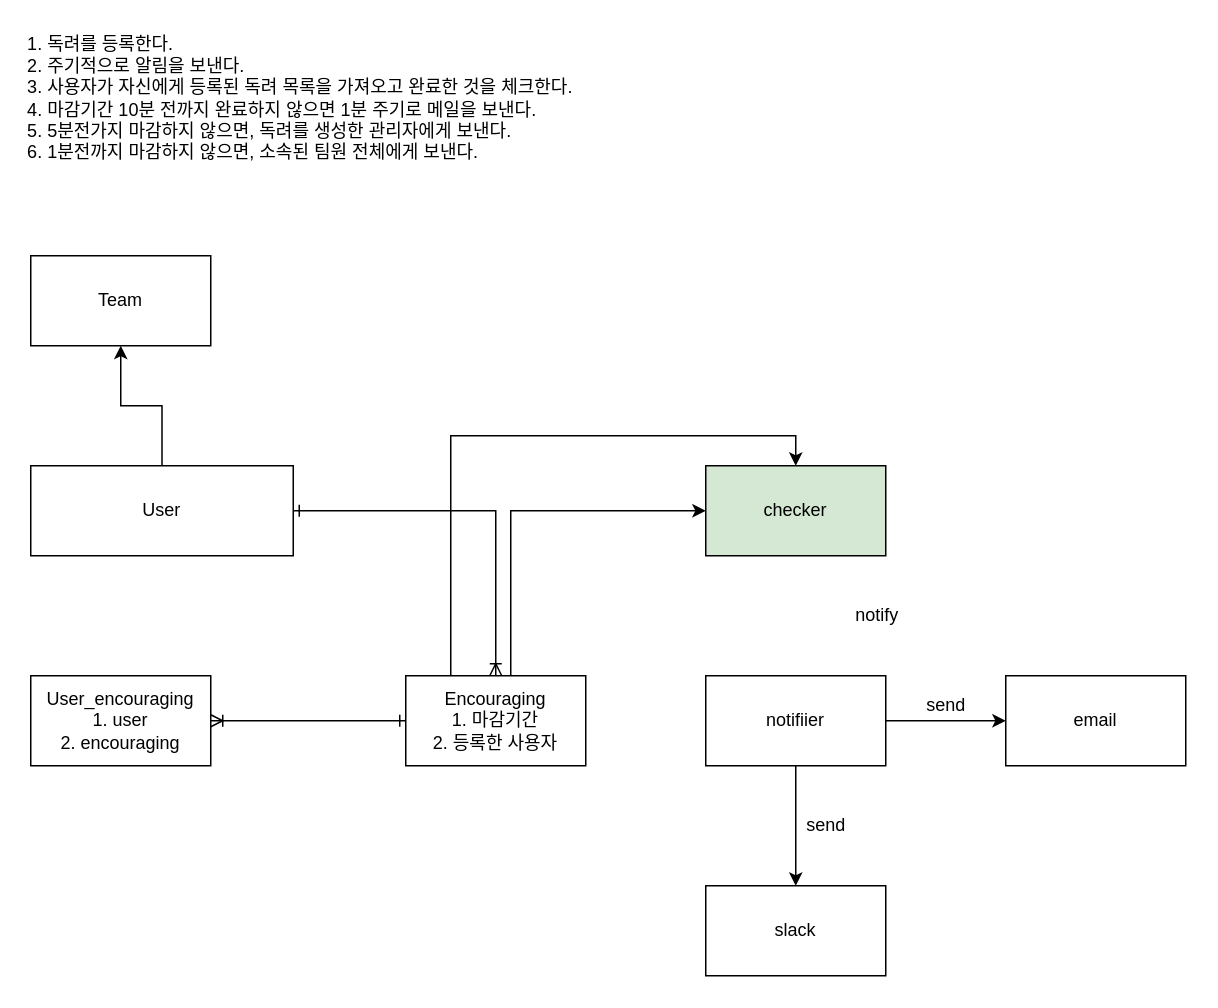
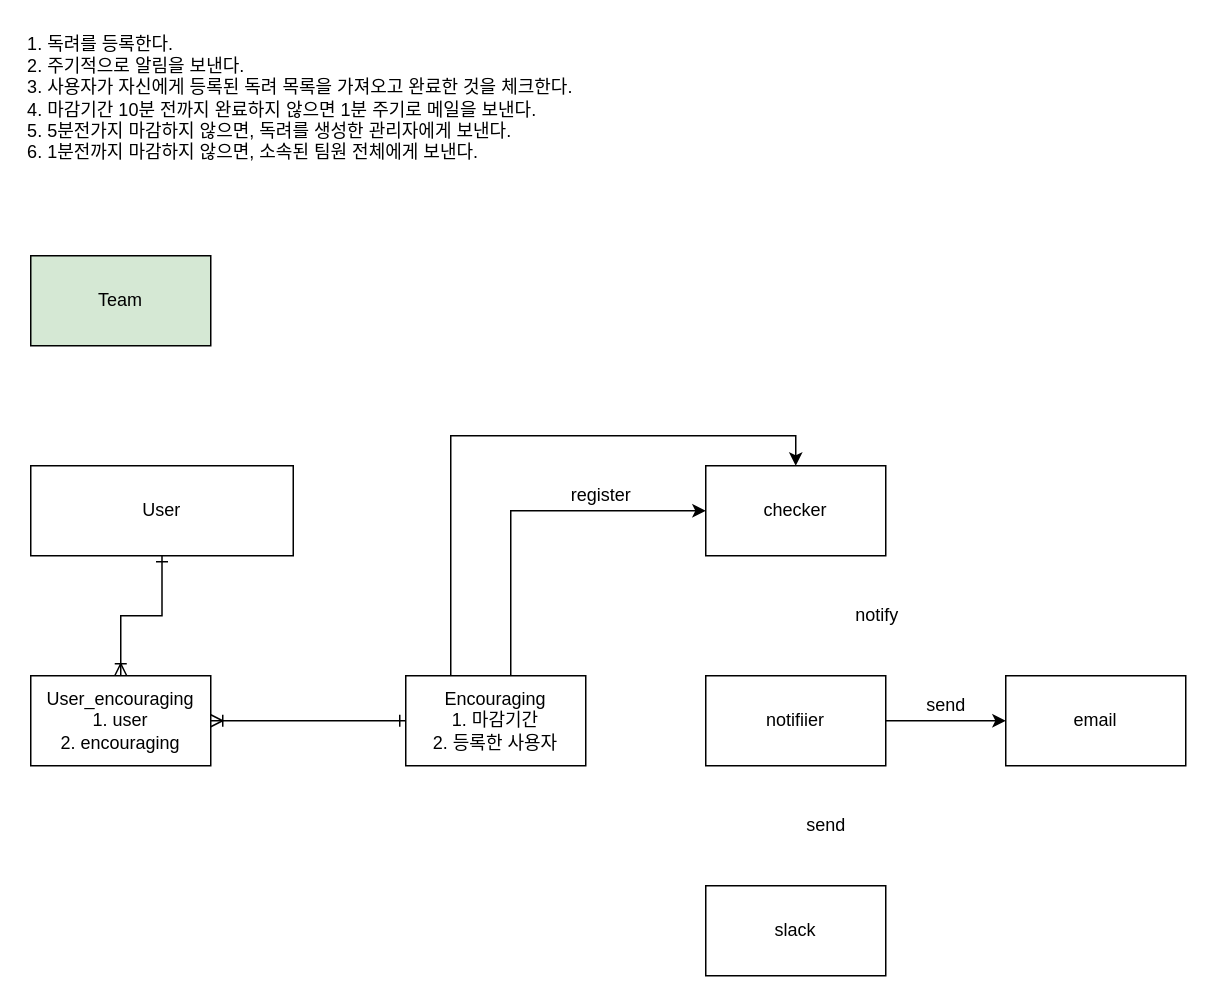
(121, 301) -> (121, 301)
(147, 406) -> none
none -> (601, 496)
(477, 511) -> (142, 616)
(796, 511) -> (796, 511)
(796, 821) -> none
